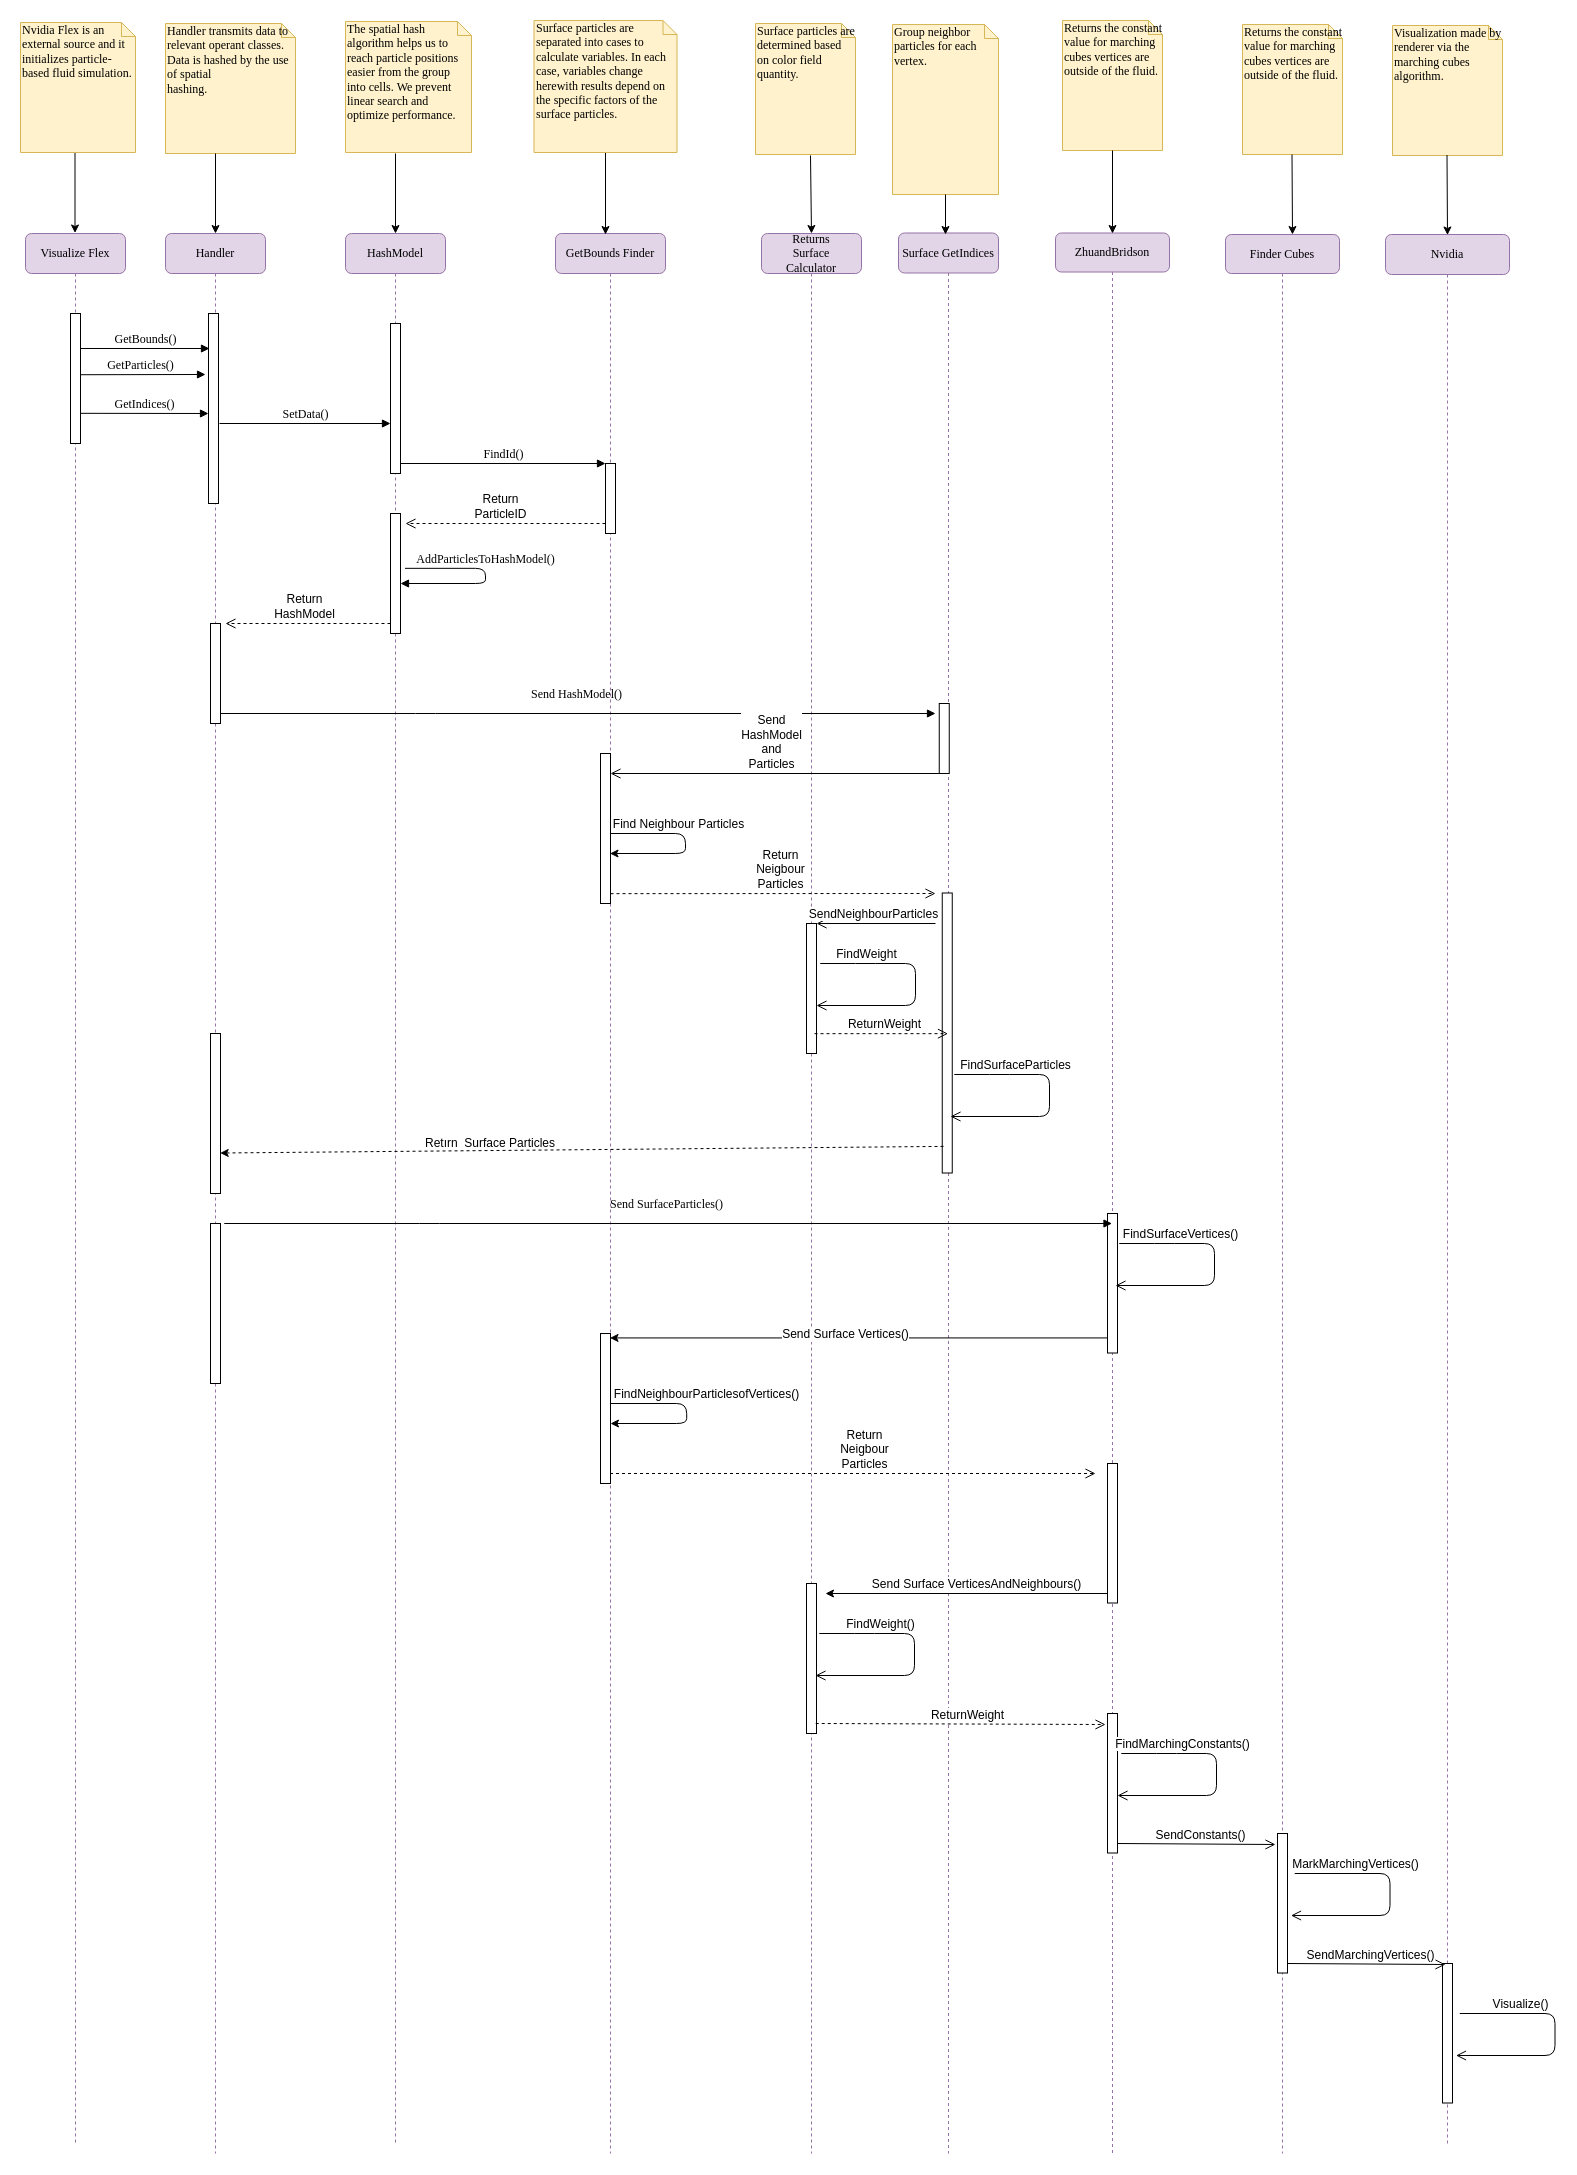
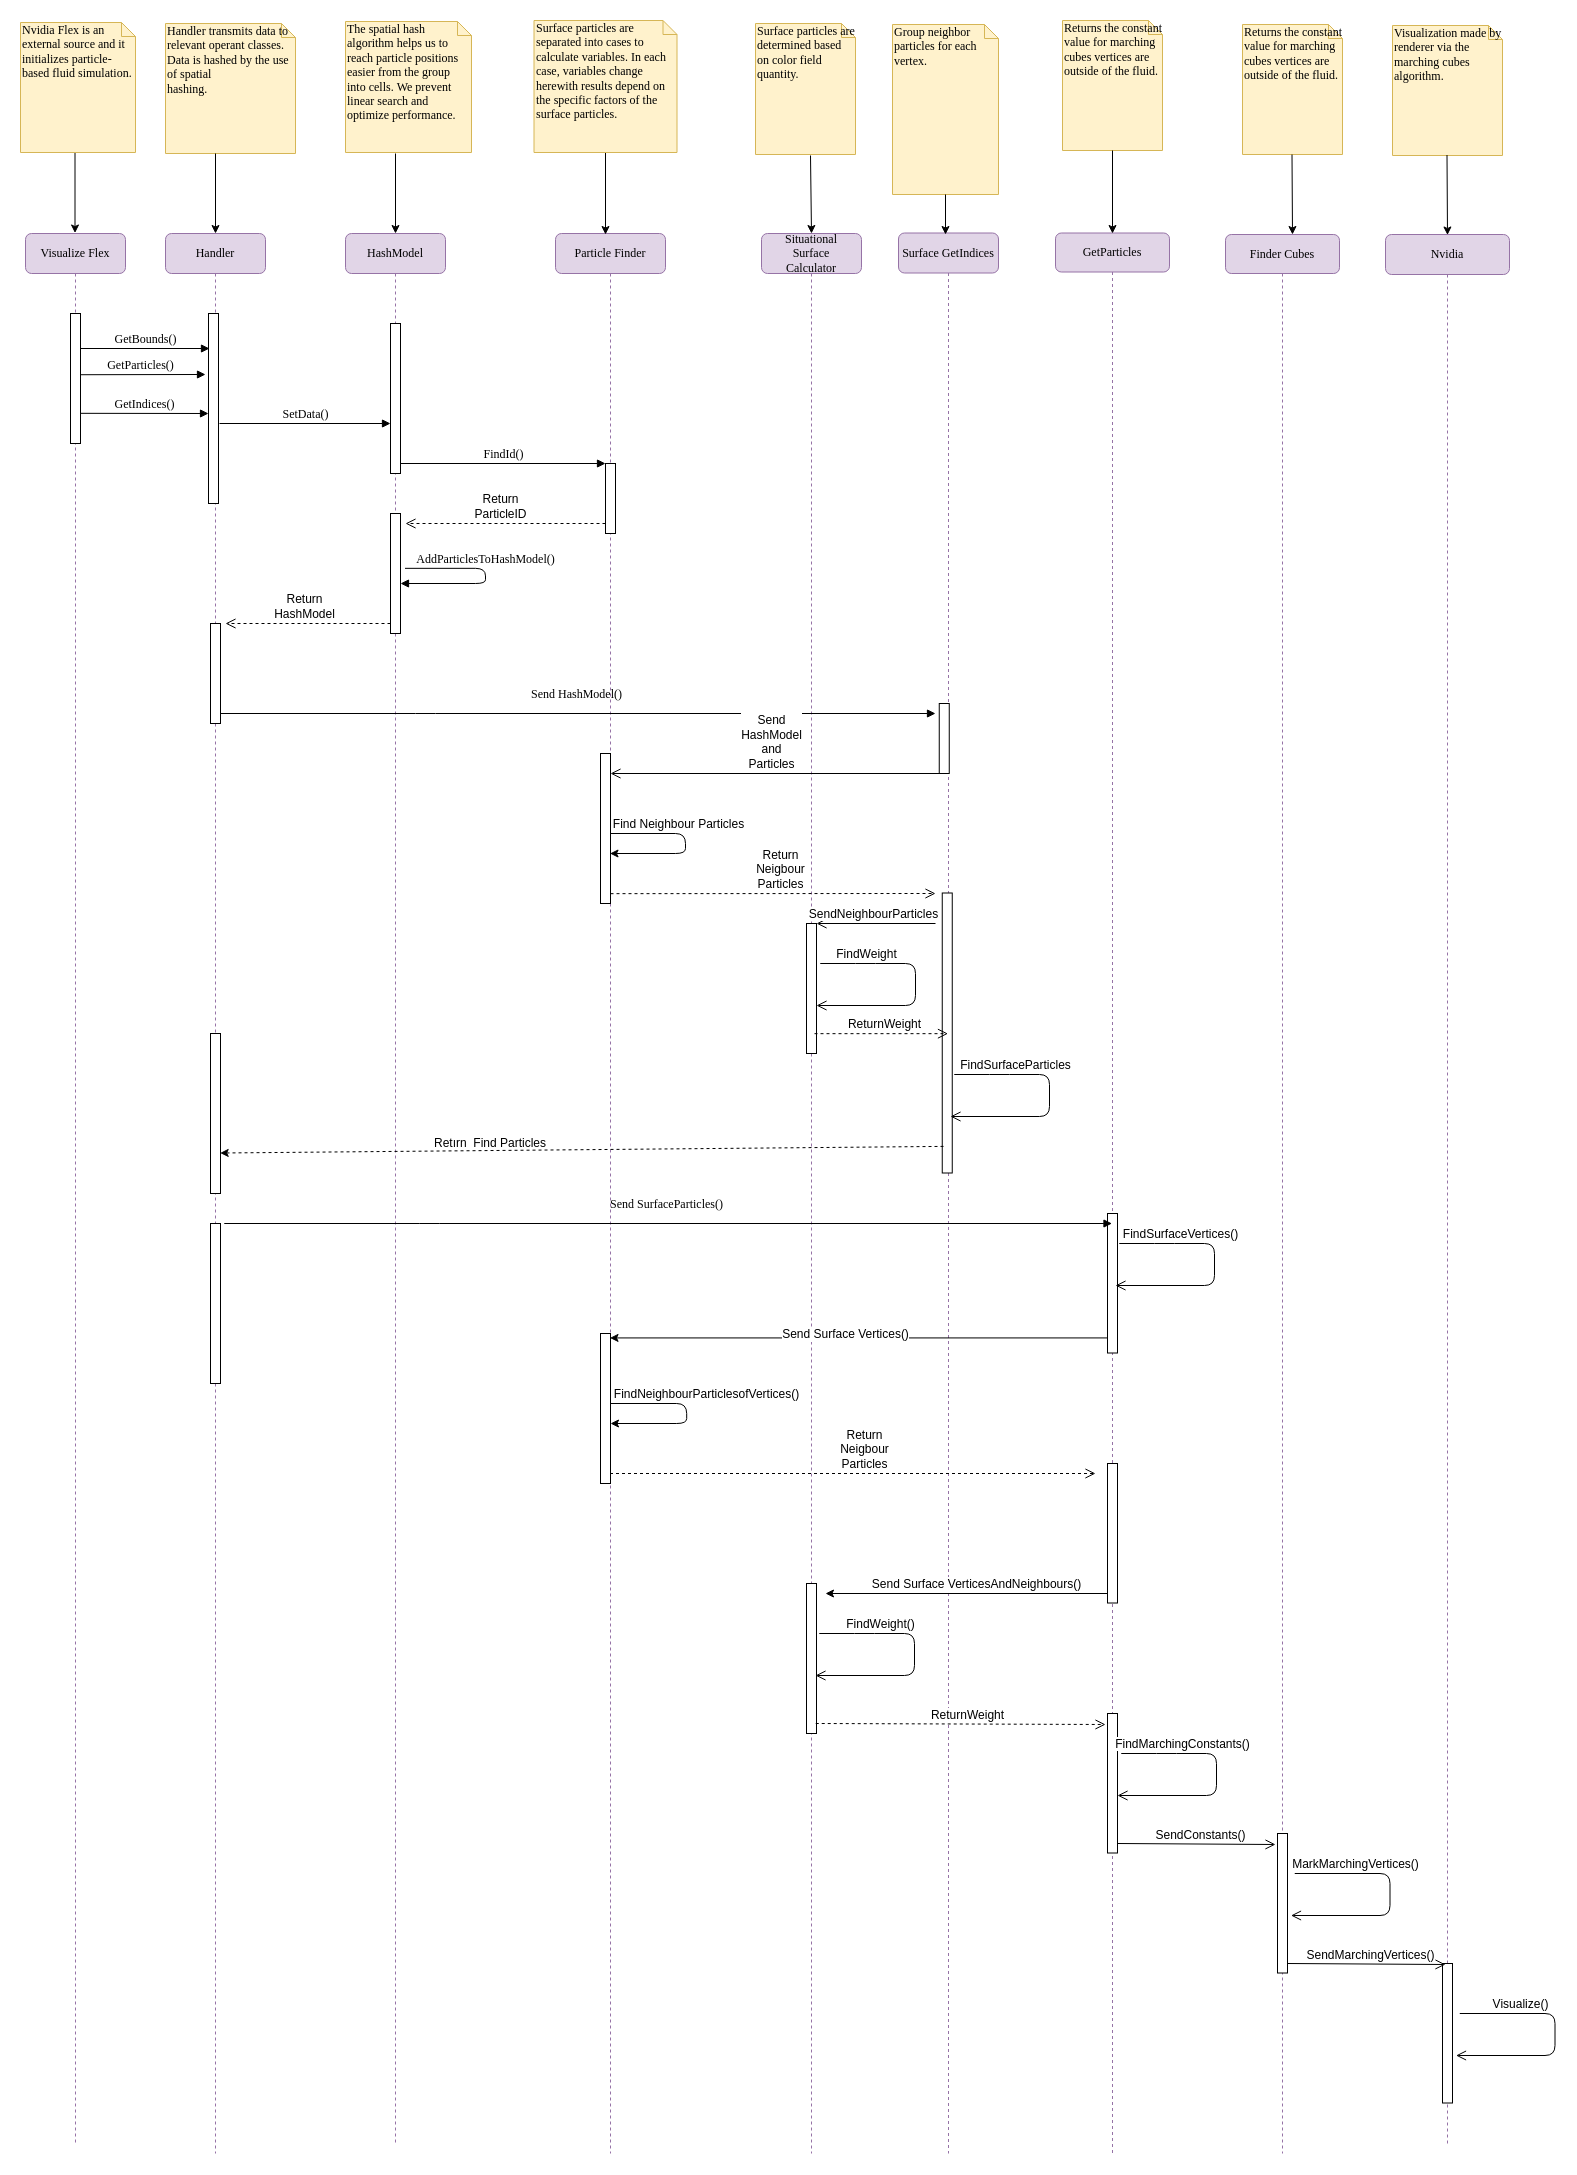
(1113, 253) -> (1113, 253)
(611, 254) -> (611, 254)
(812, 254) -> (812, 254)
(491, 1144) -> (491, 1144)
